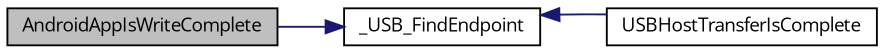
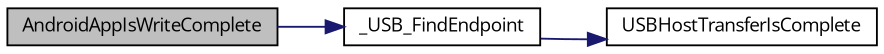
(583, 14) -> (564, 39)
